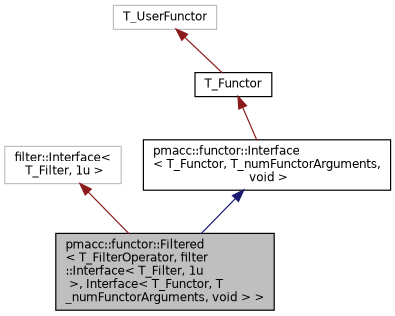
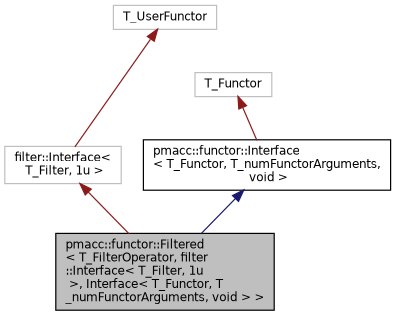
(204, 55) -> (113, 93)
(233, 85) -> (233, 85)
